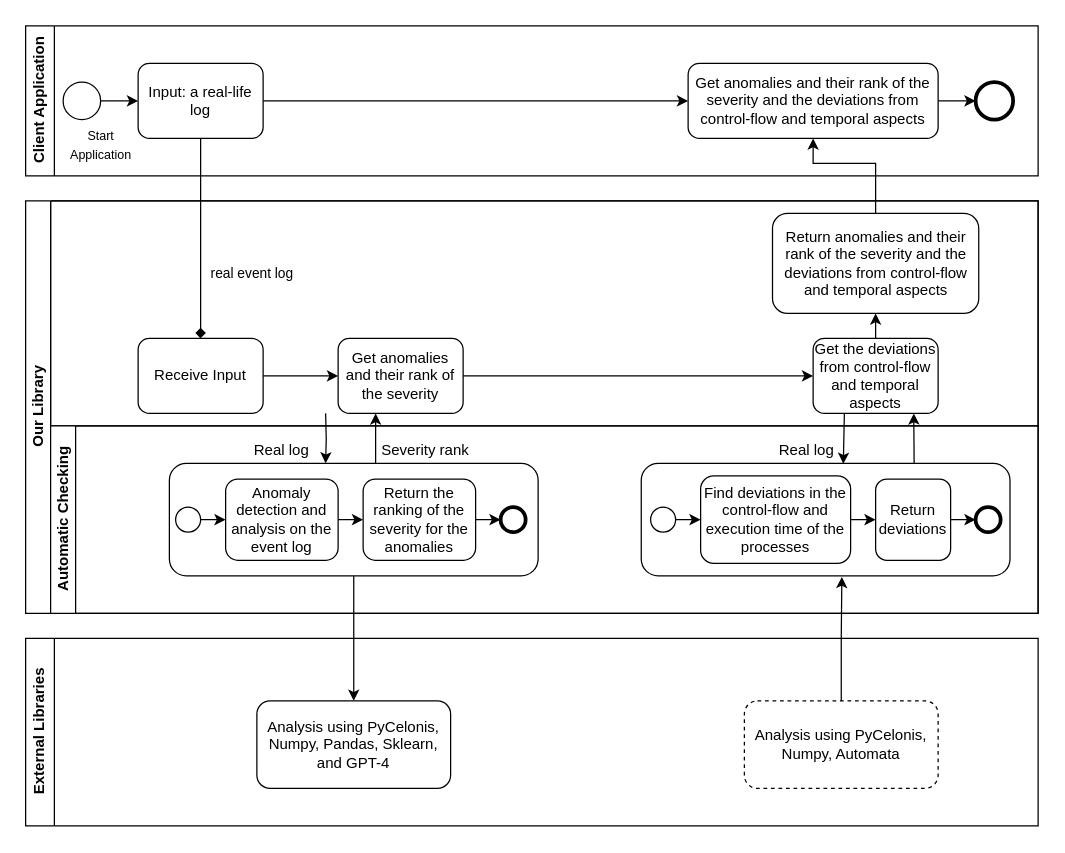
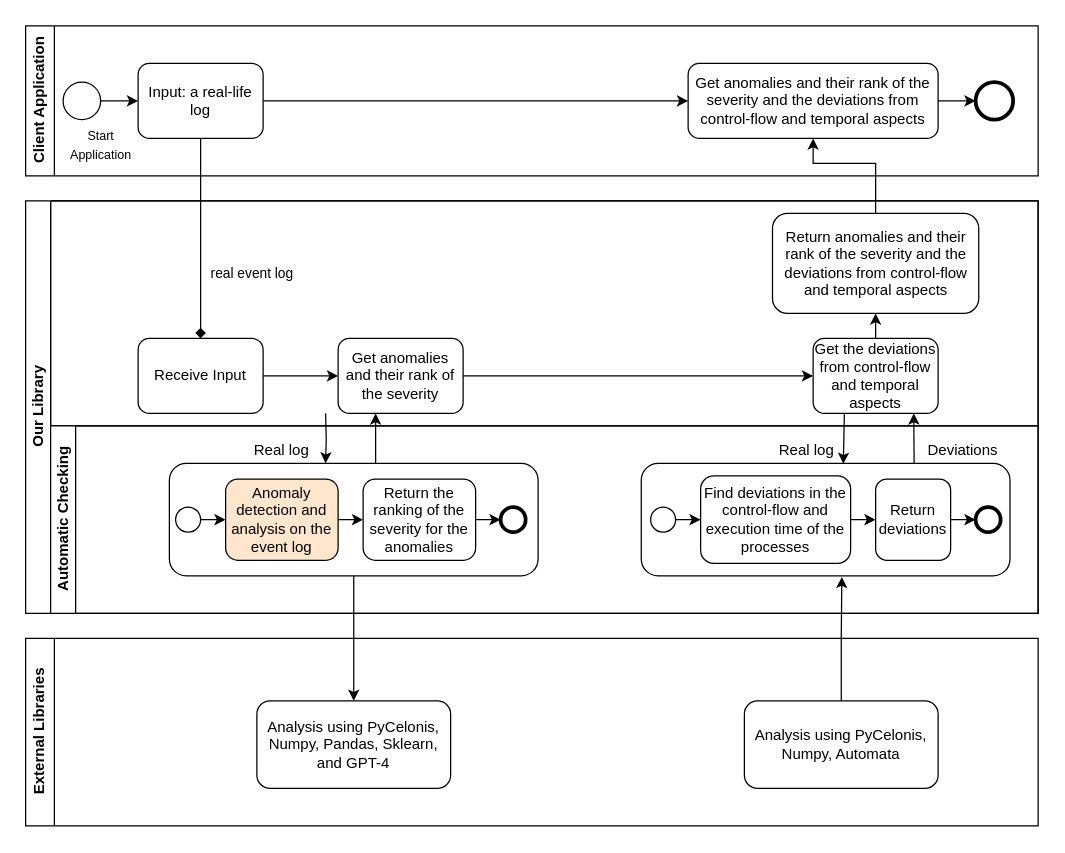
(426, 451) -> none
none -> (963, 451)
(282, 519) -> (282, 519)
(841, 744) -> (841, 744)
